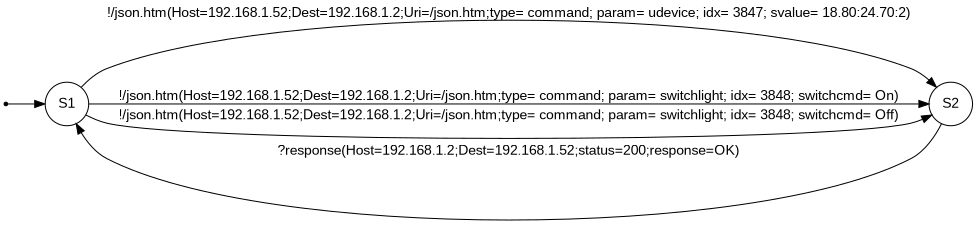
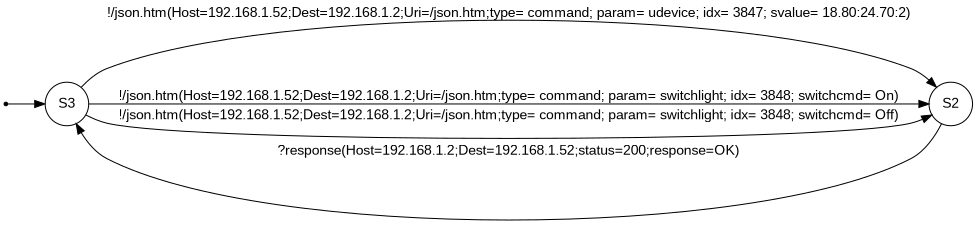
(67, 104) -> (67, 104)
